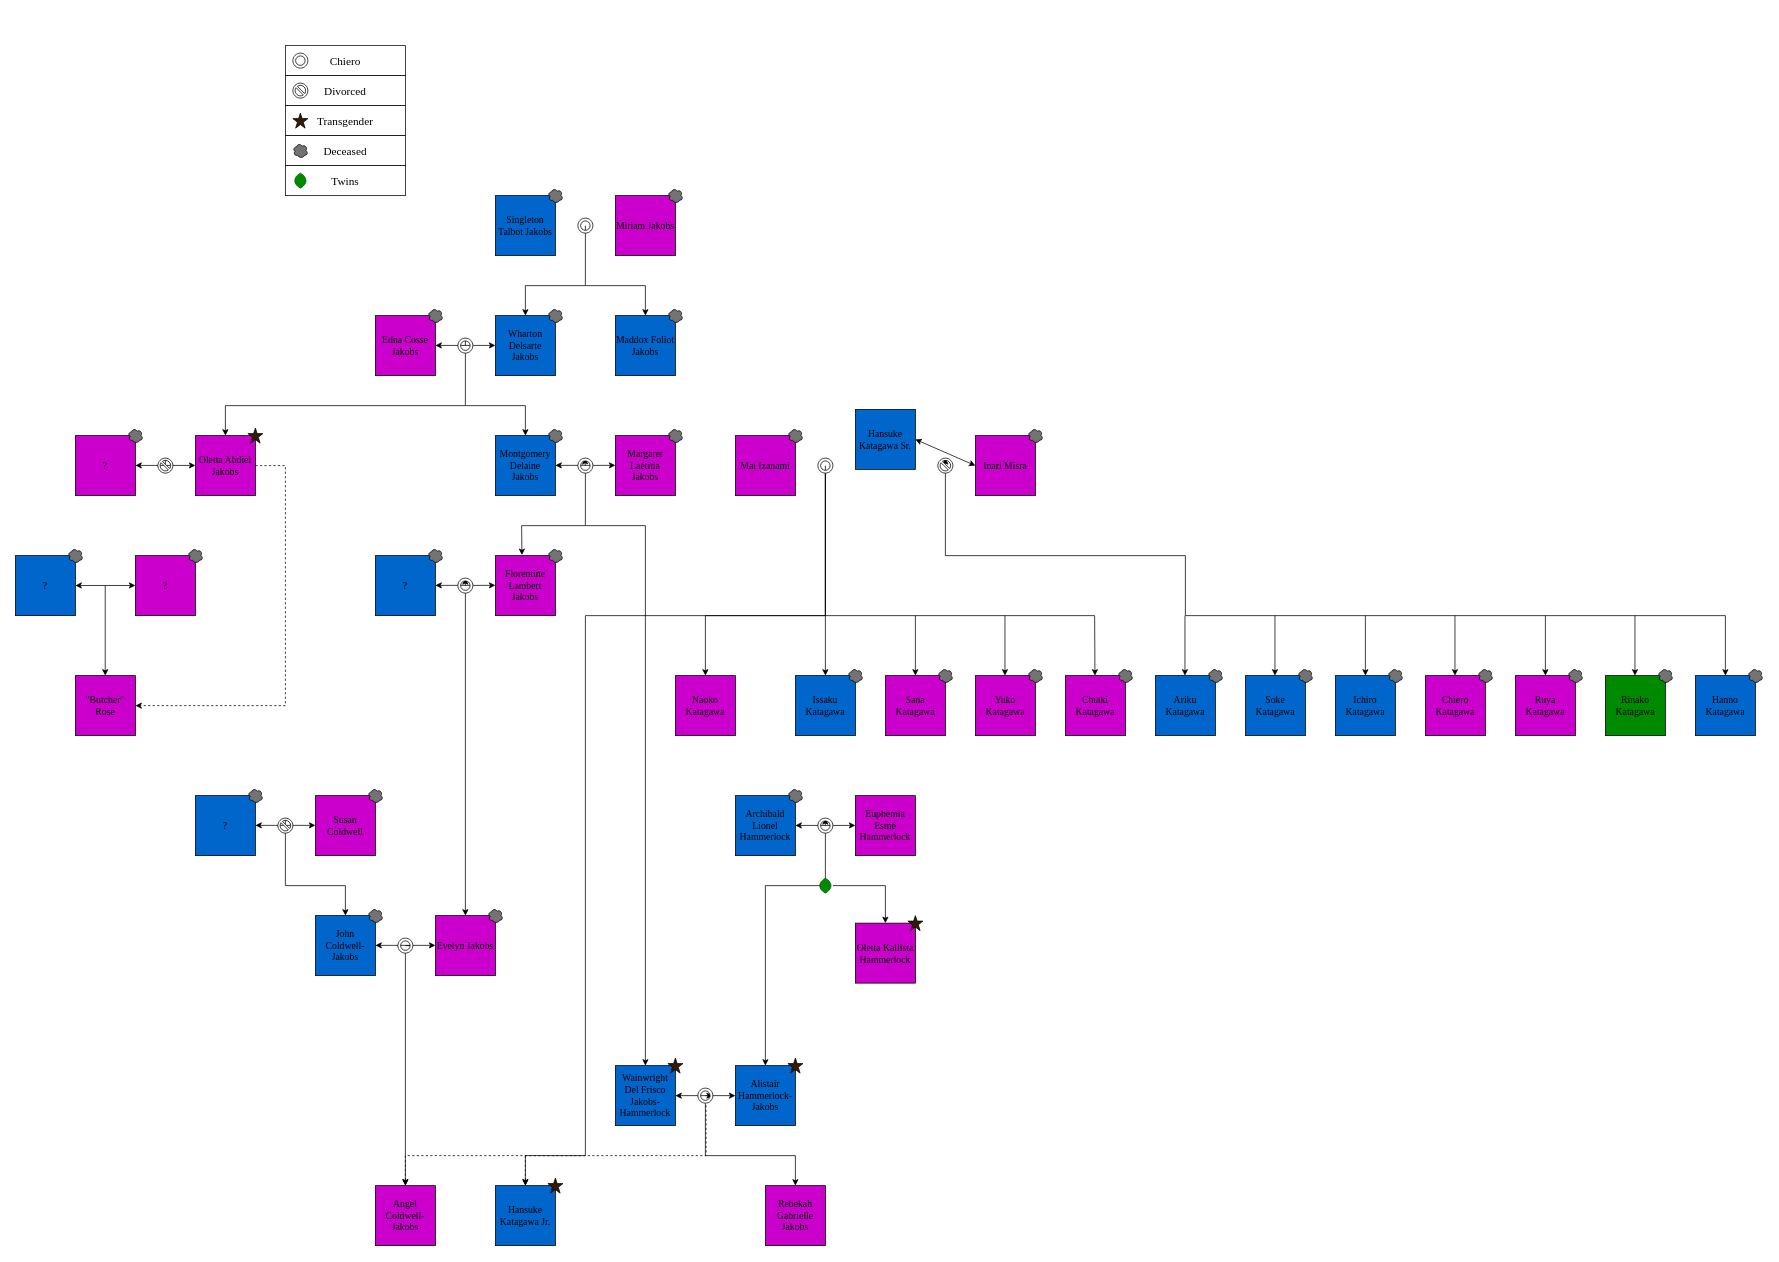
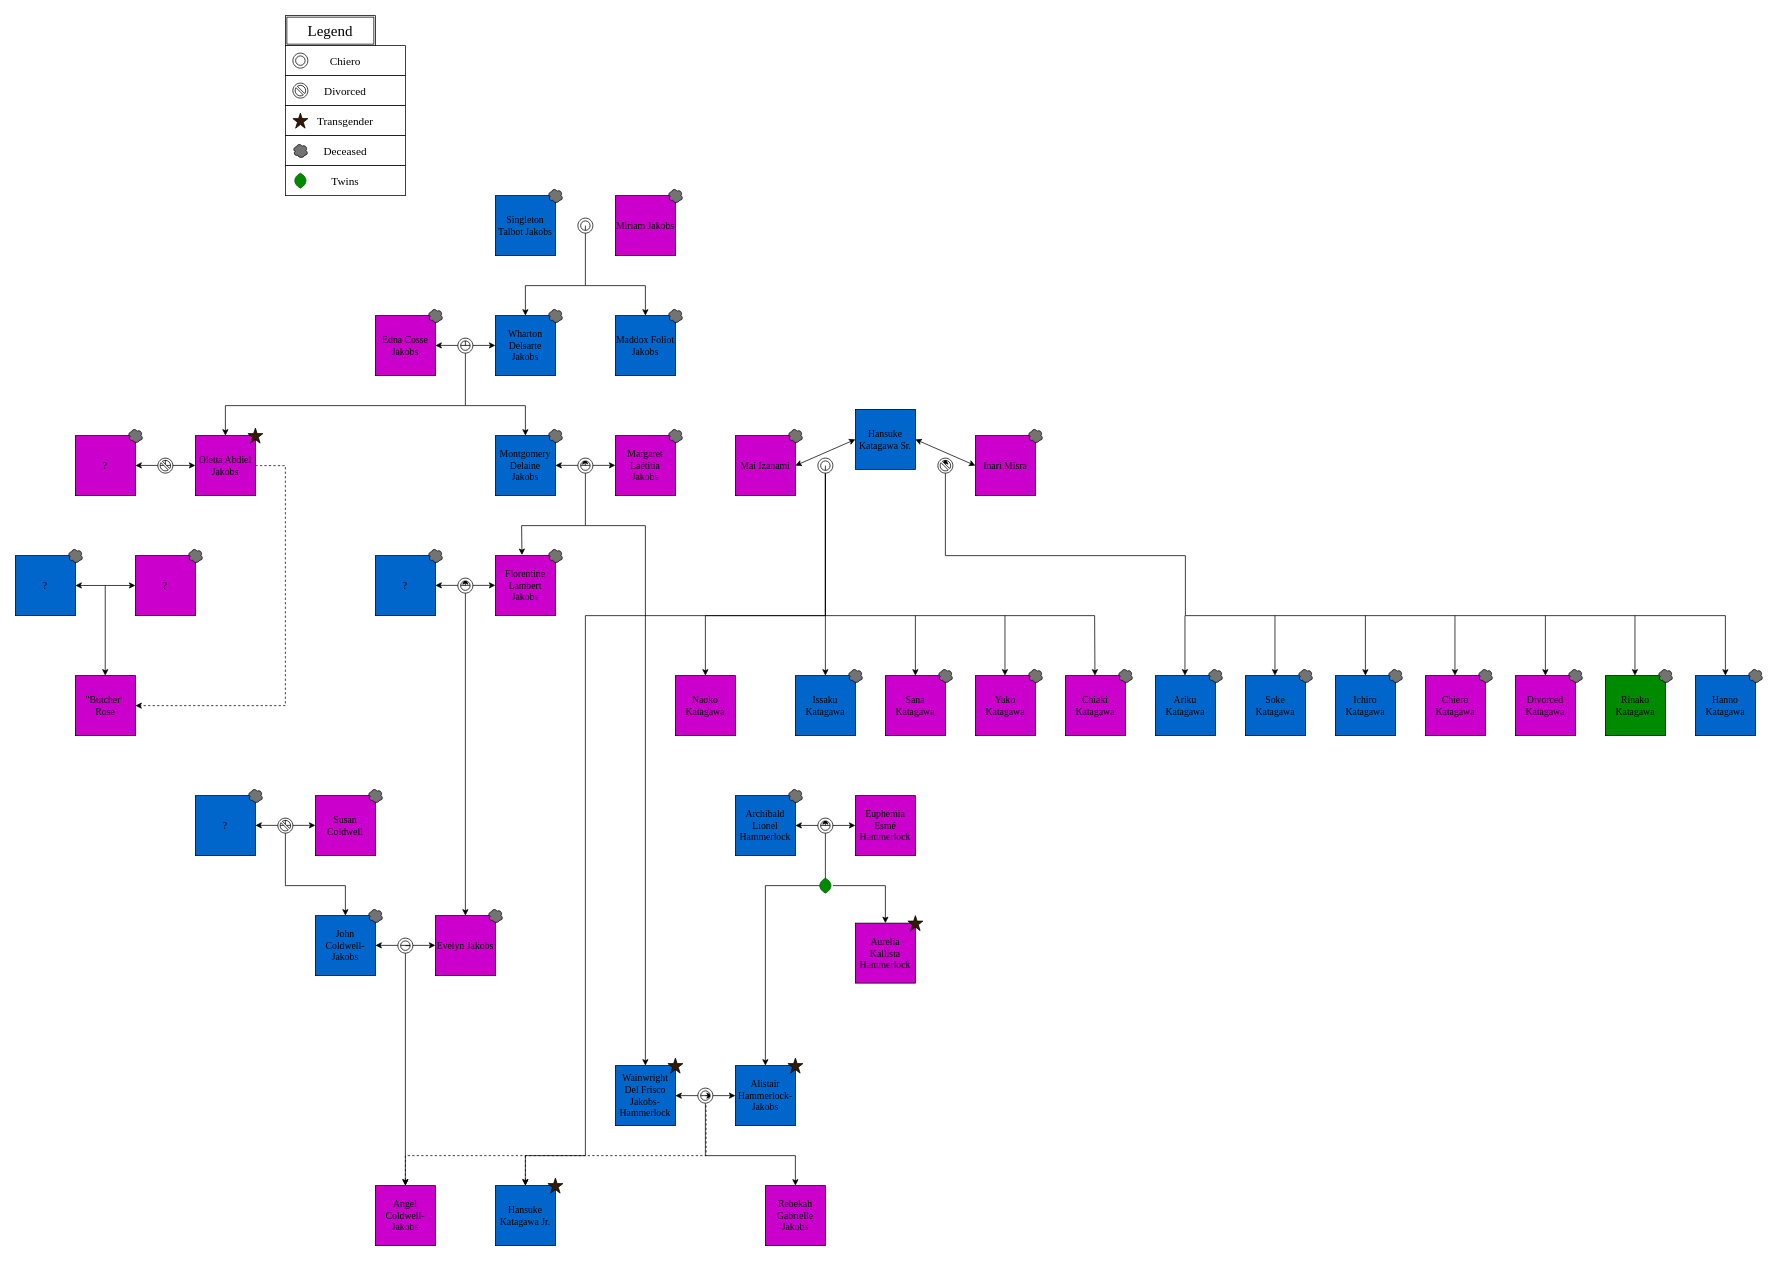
none -> (330, 30)
none -> (825, 452)
(1545, 705) -> (1545, 705)
(885, 953) -> (885, 953)
